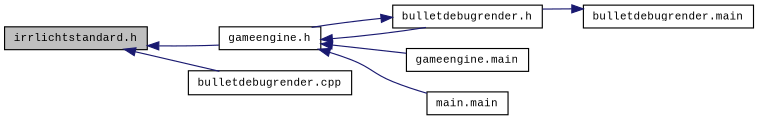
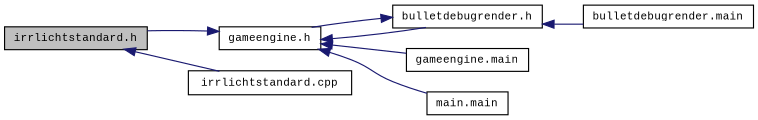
(557, 9) -> (569, 24)
(189, 46) -> (177, 31)
(270, 83) -> (270, 83)
